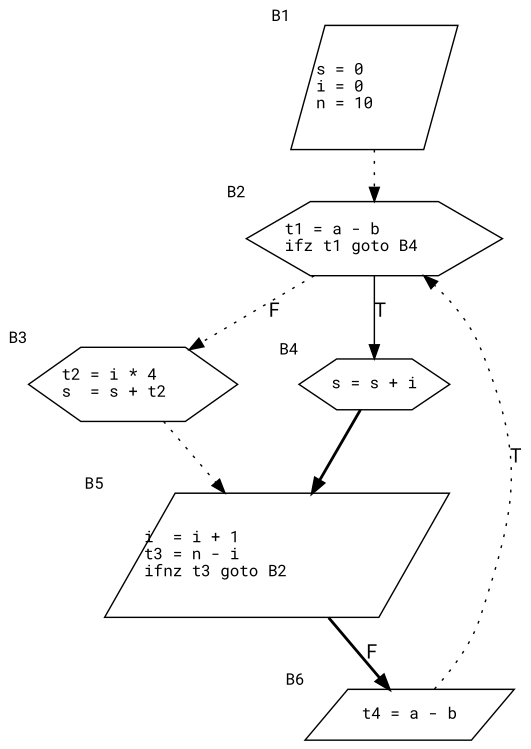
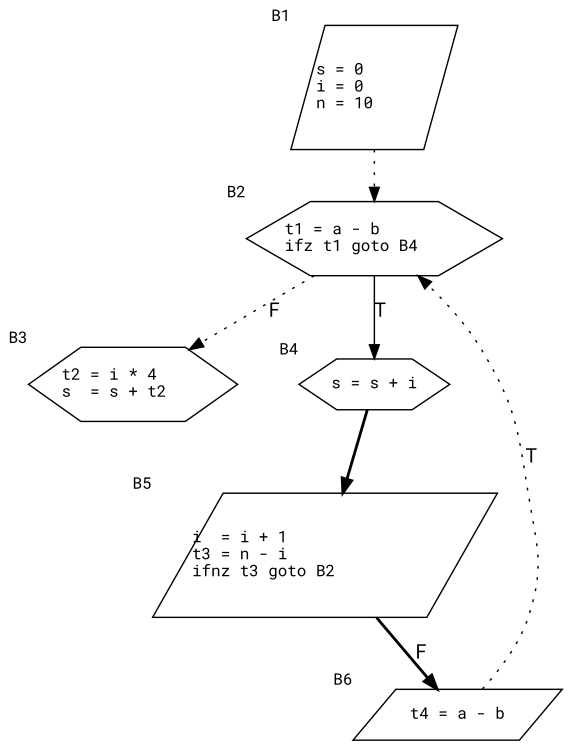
(190, 452) -> none
